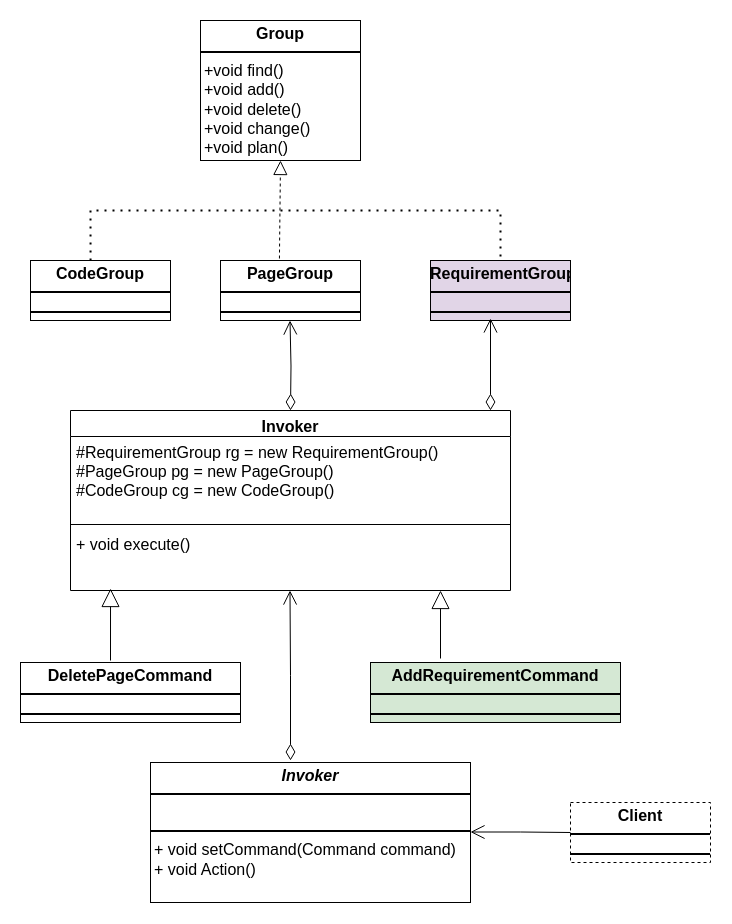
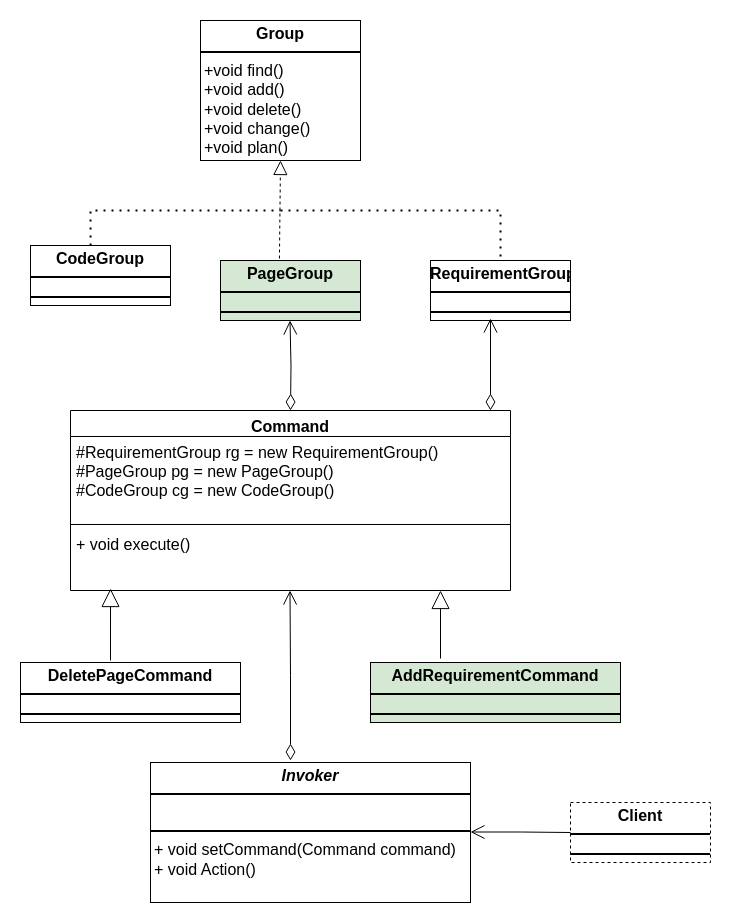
(101, 291) -> (101, 276)
(291, 291) -> (291, 291)
(501, 291) -> (501, 291)
(291, 427) -> (291, 427)
